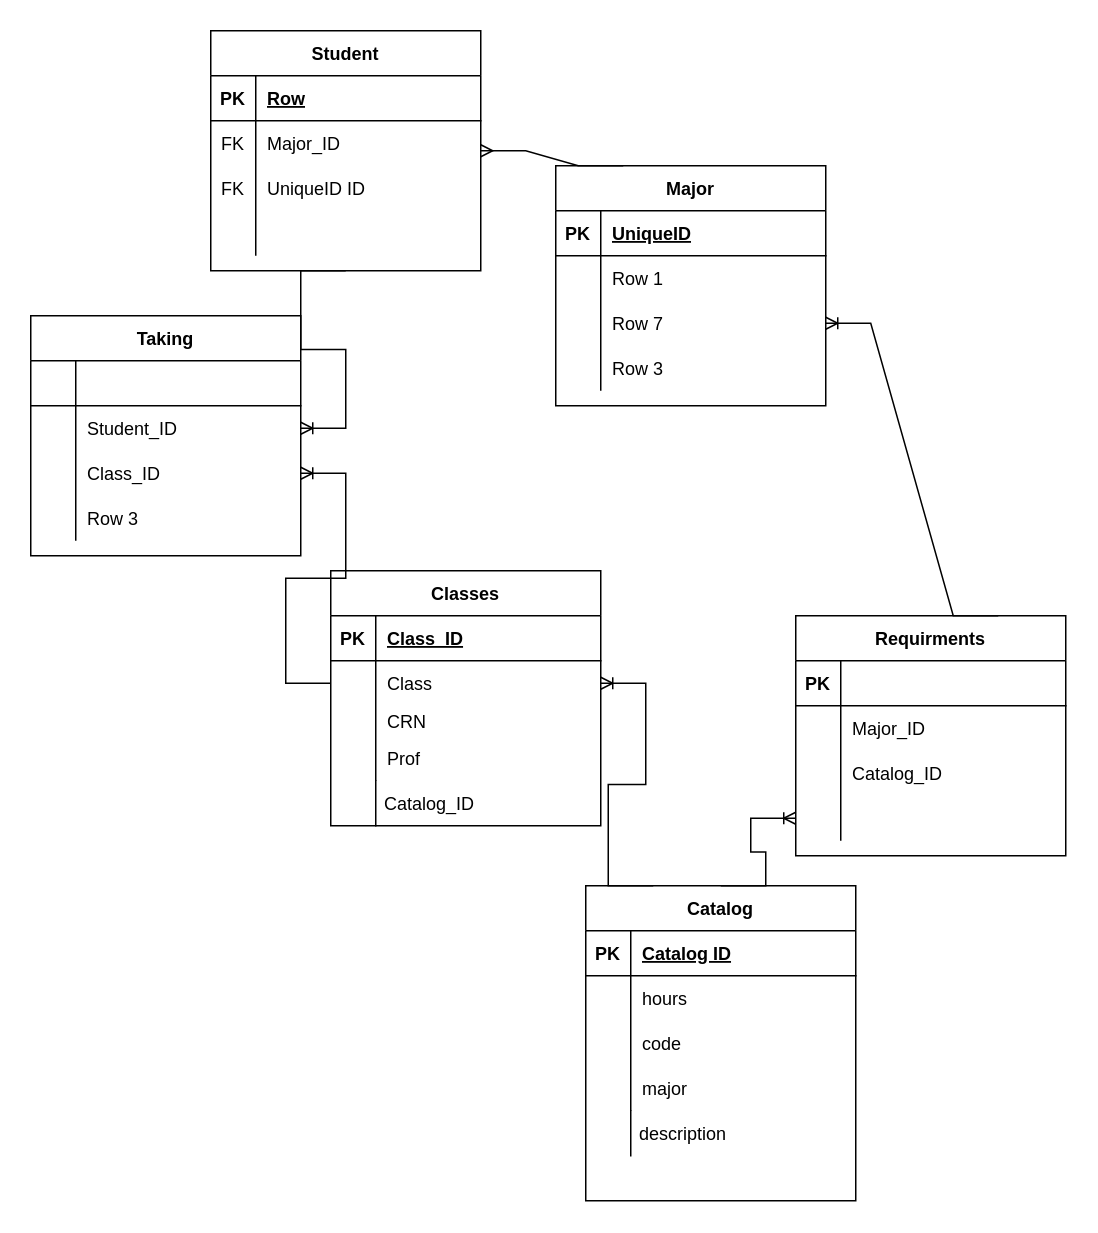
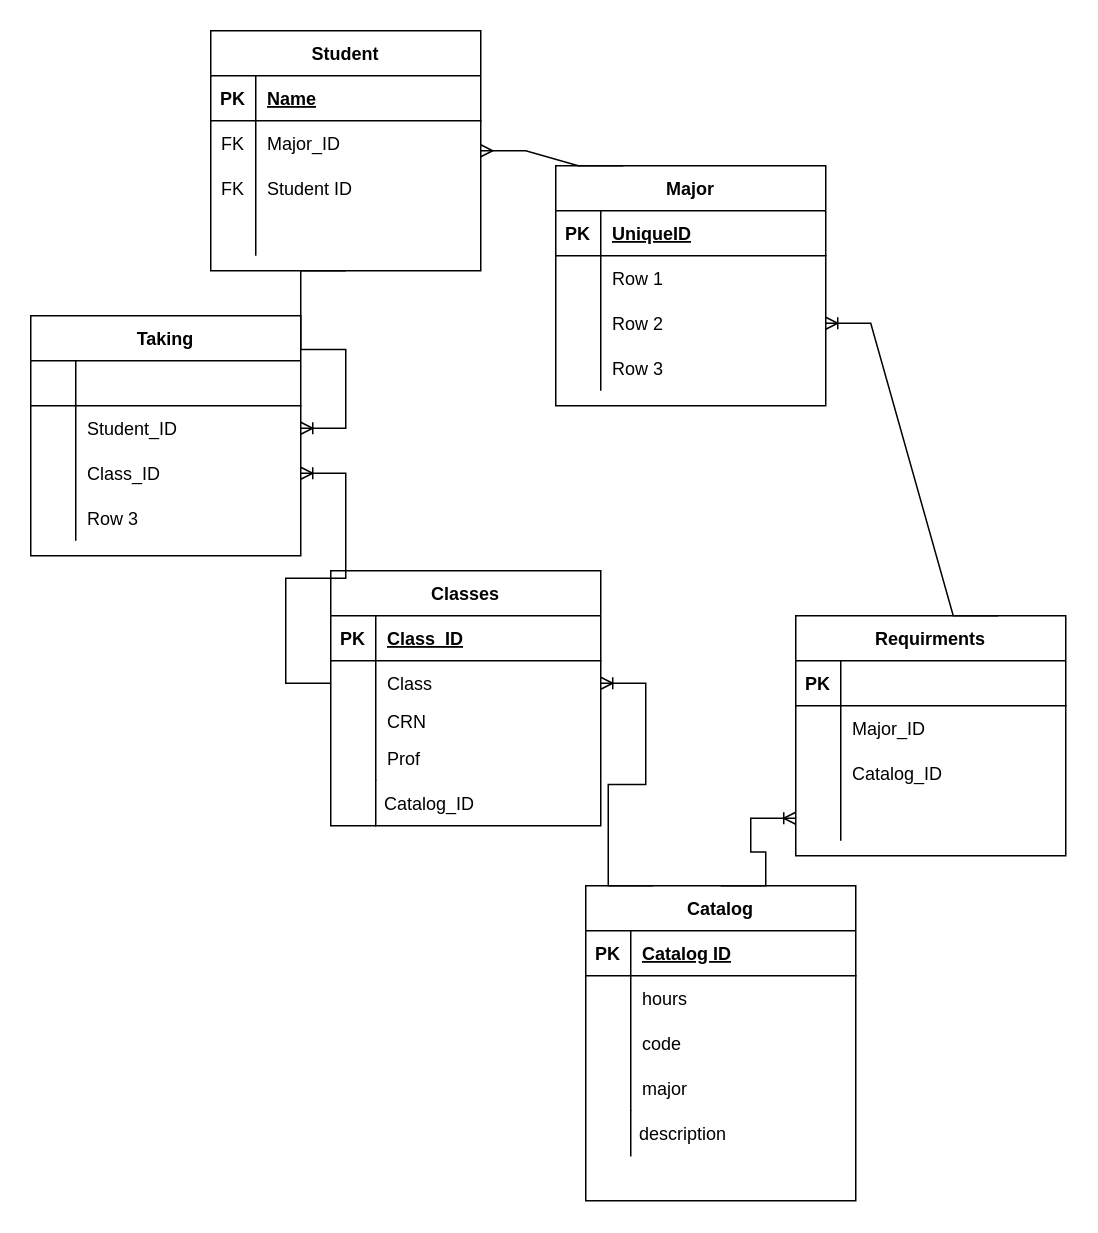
(282, 99) -> (287, 99)
(318, 189) -> (315, 189)
(635, 324) -> (635, 324)
